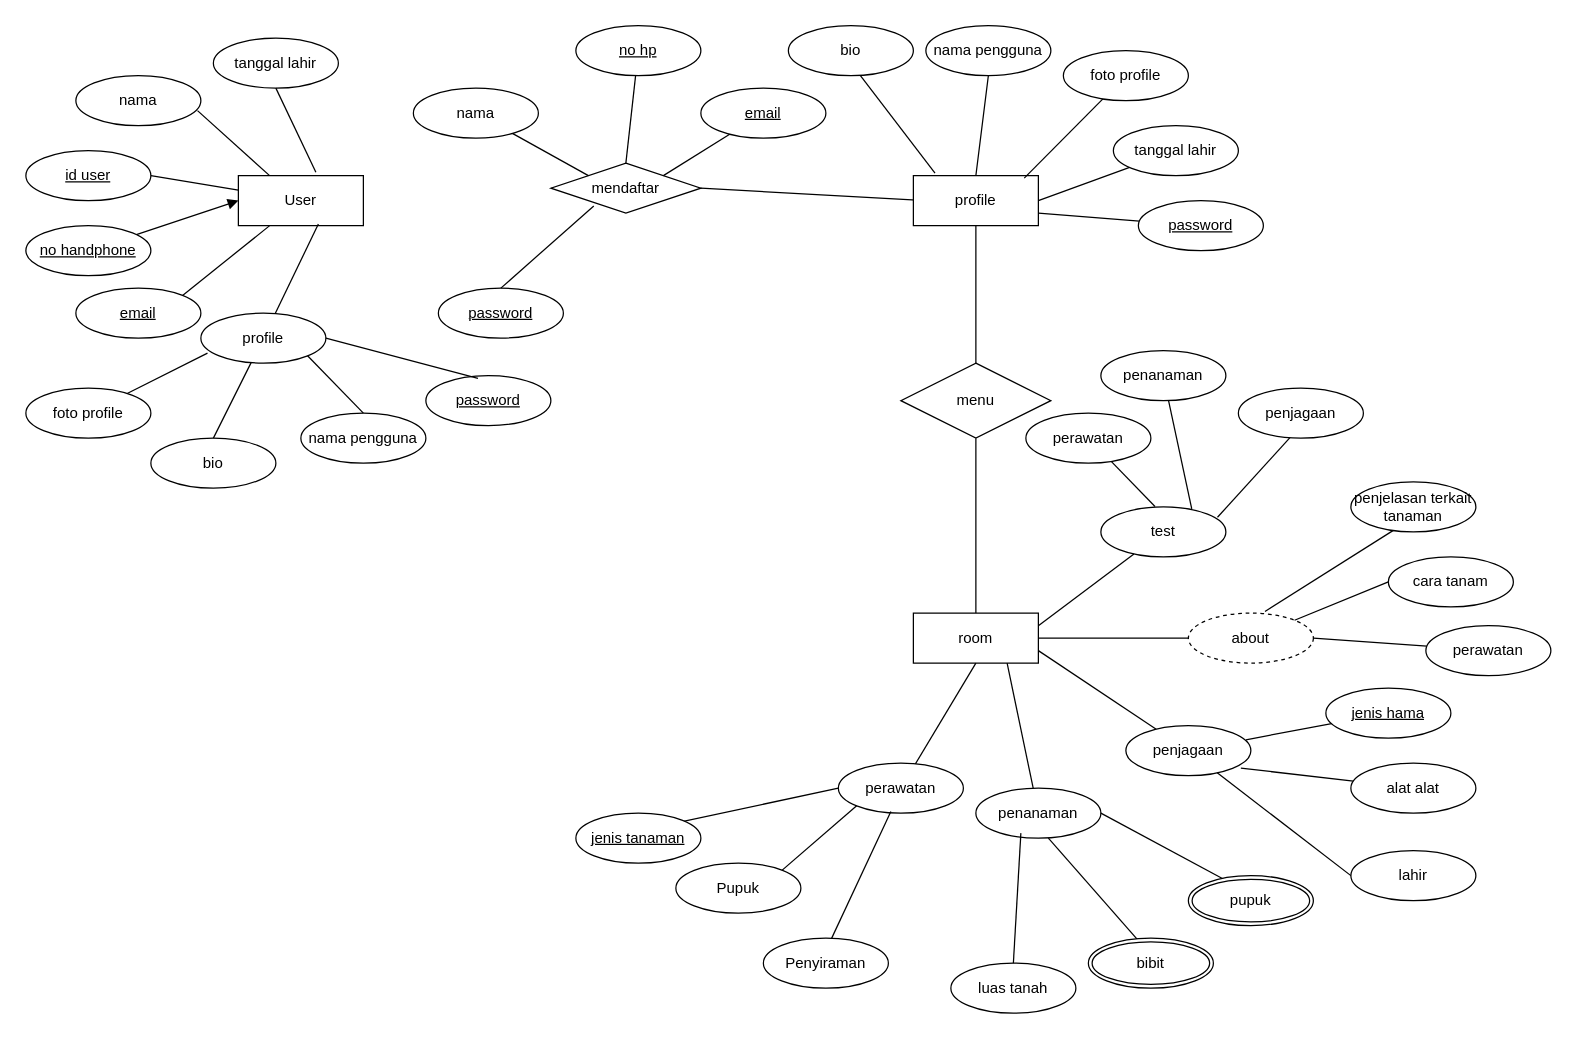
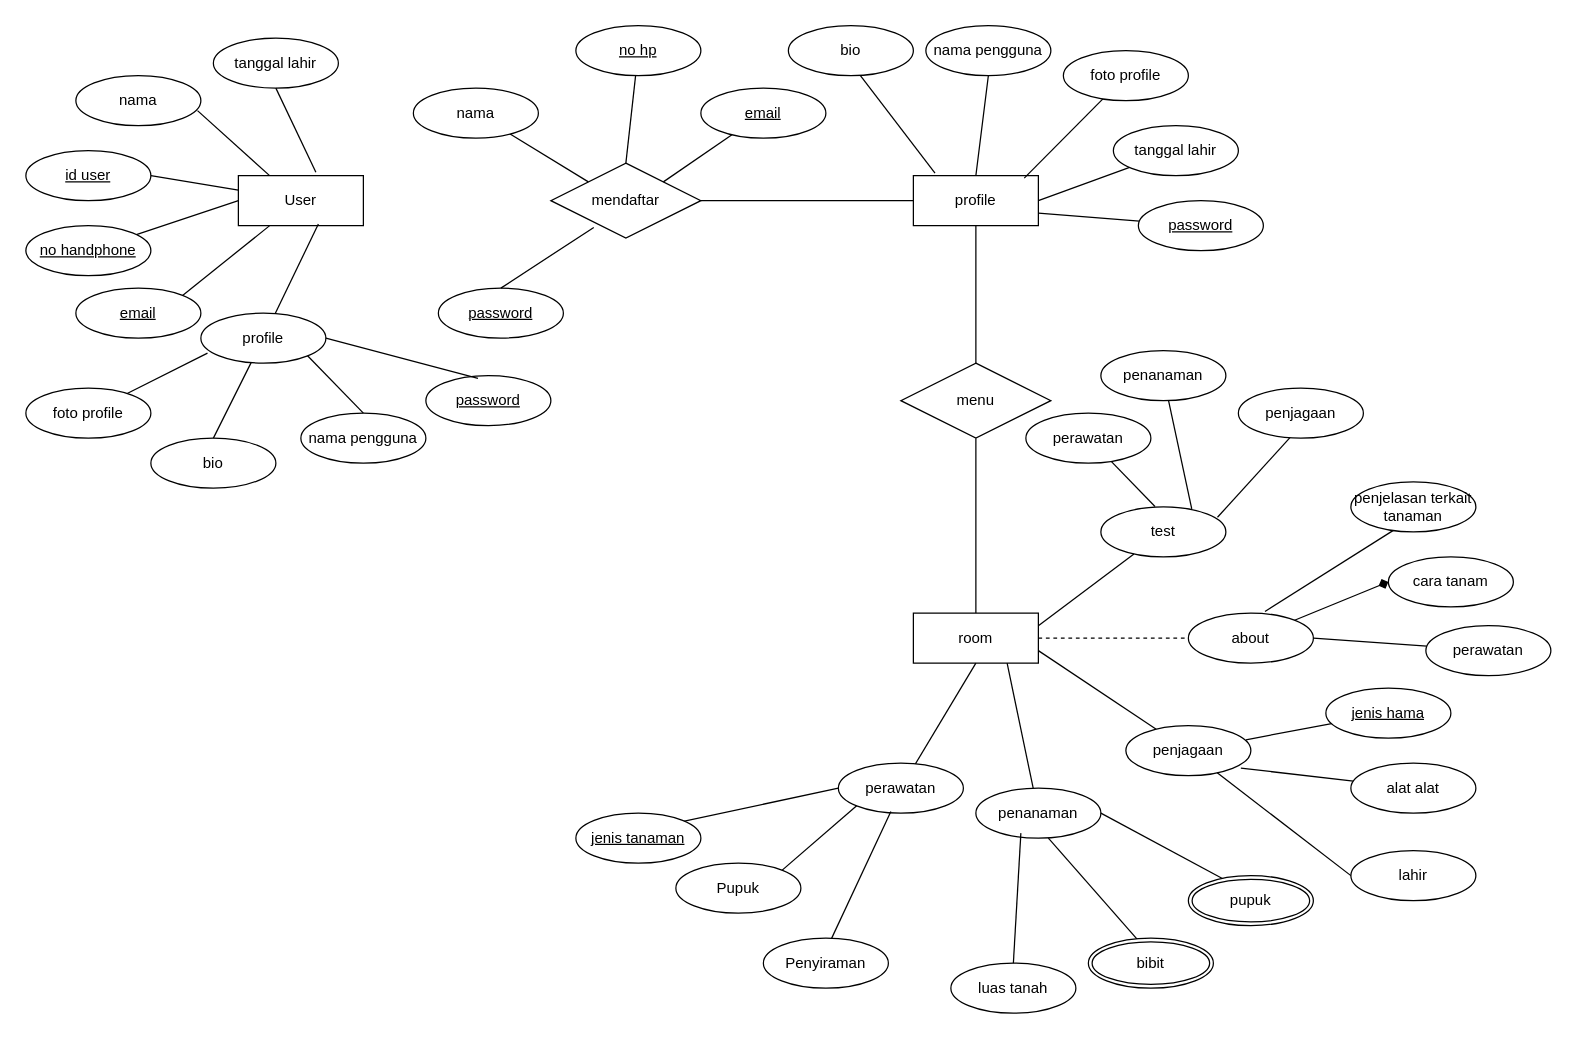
(626, 188) -> (626, 201)
(228, 204) -> (231, 203)
(1383, 584) -> (1378, 586)
(1114, 638) -> (1114, 638)
(1251, 638) -> (1251, 638)
